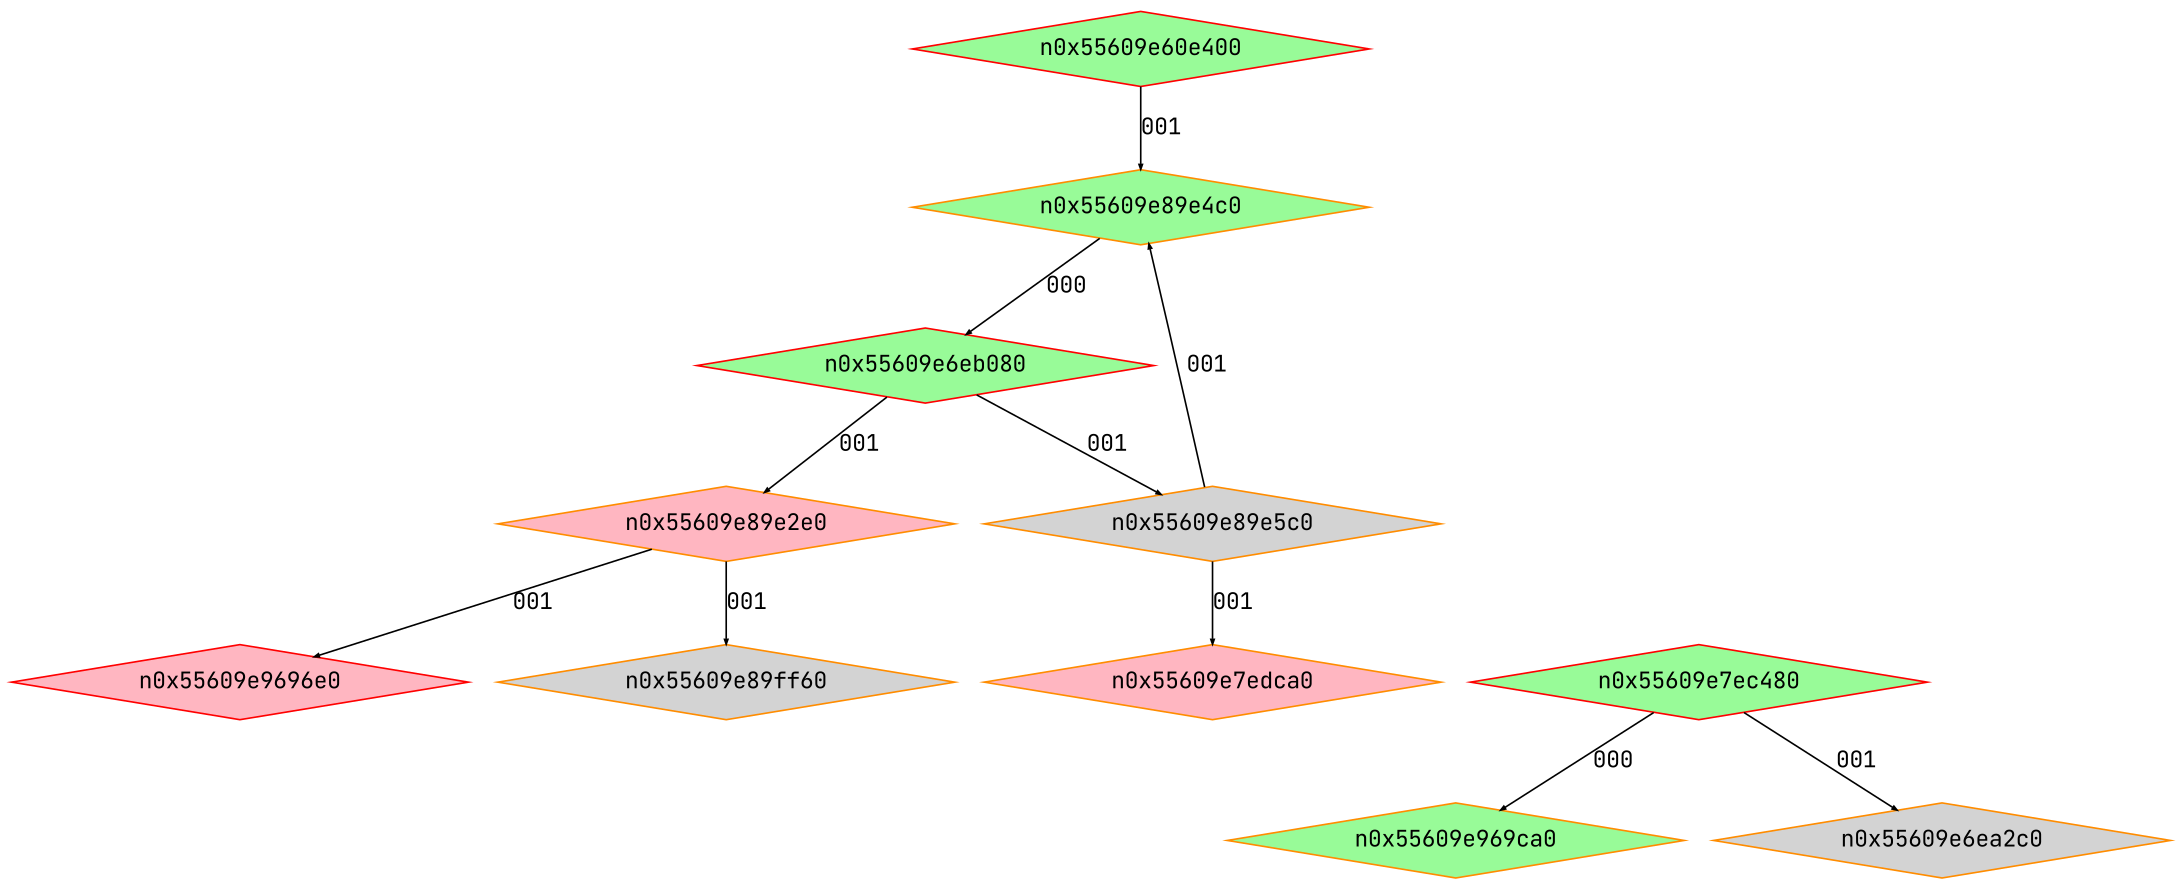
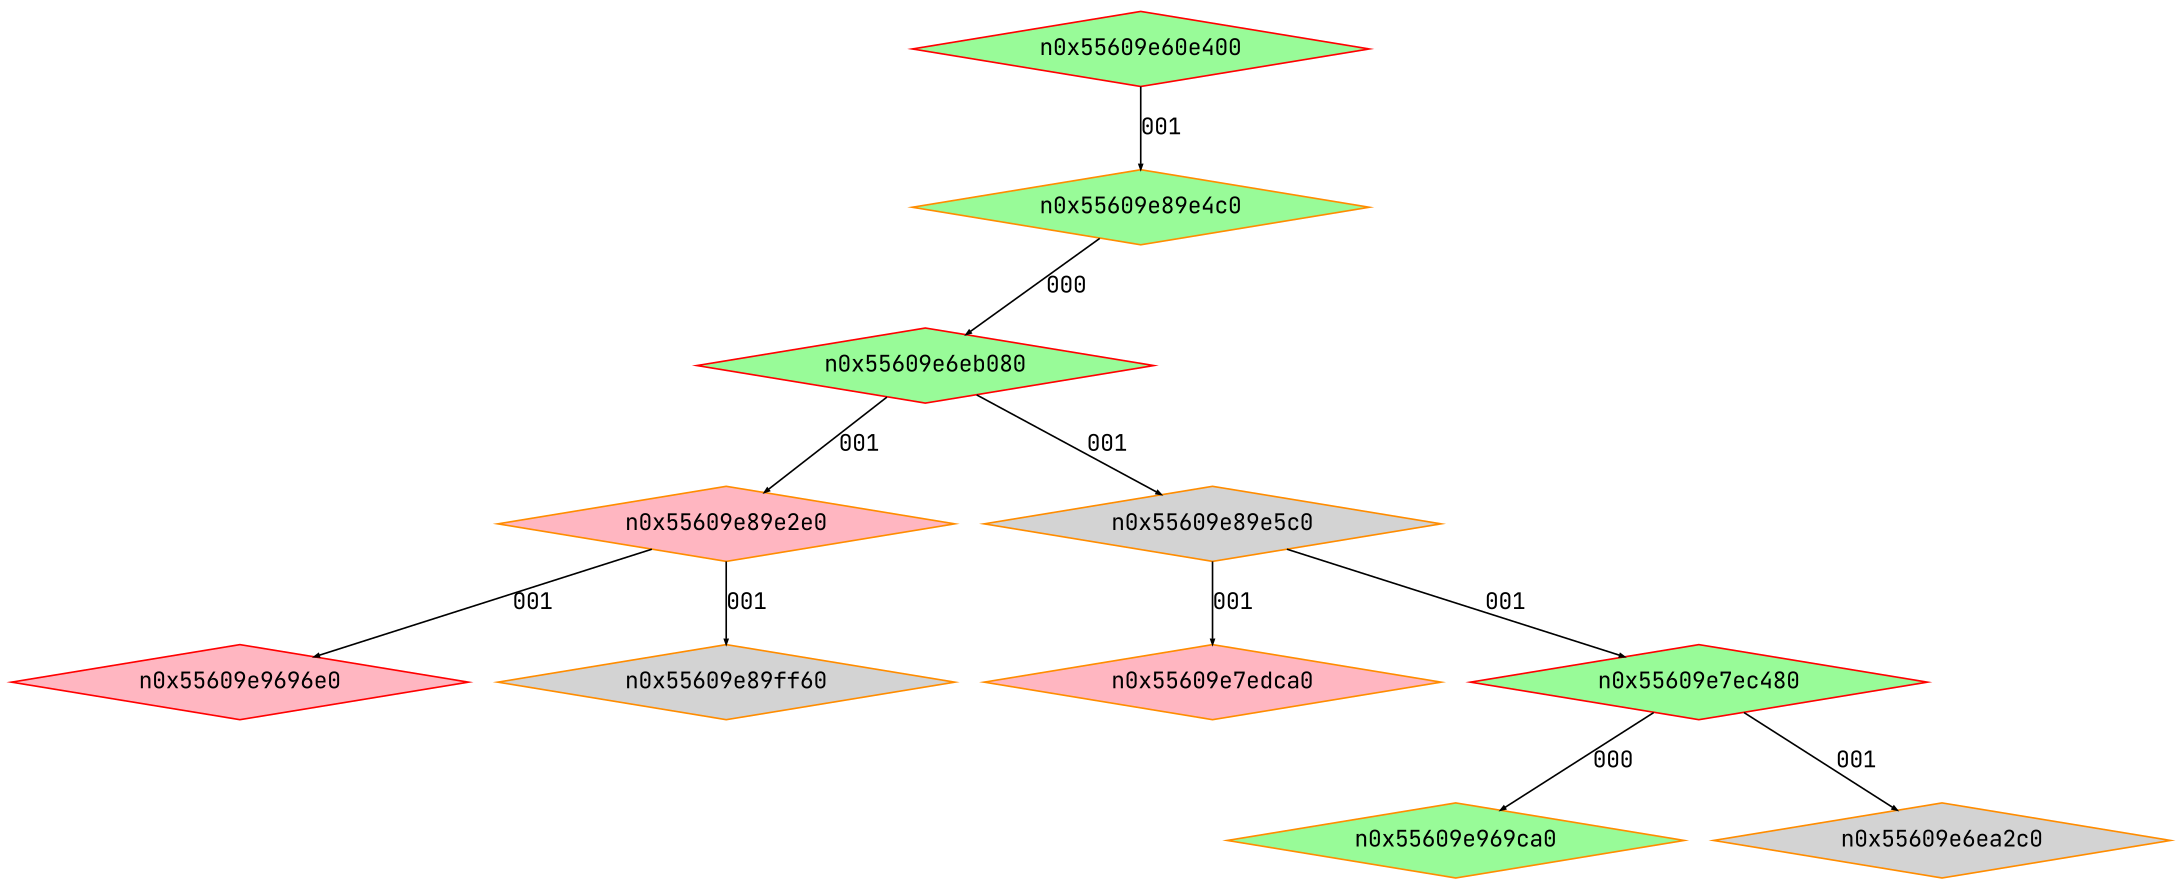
(1178, 368) -> (1453, 602)
